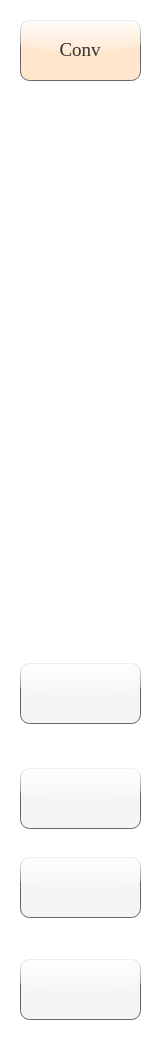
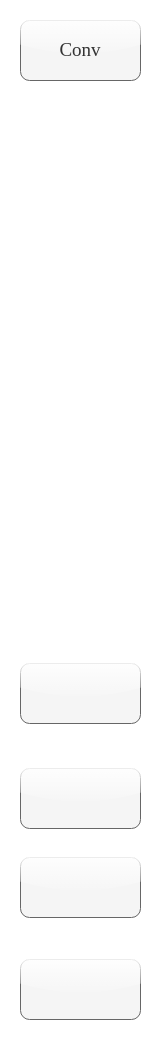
(81, 51) -> (81, 51)
